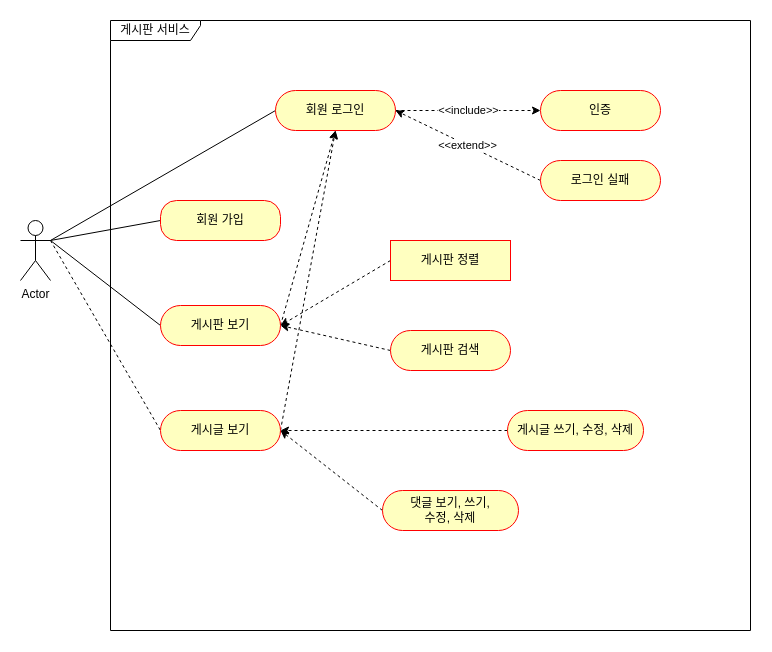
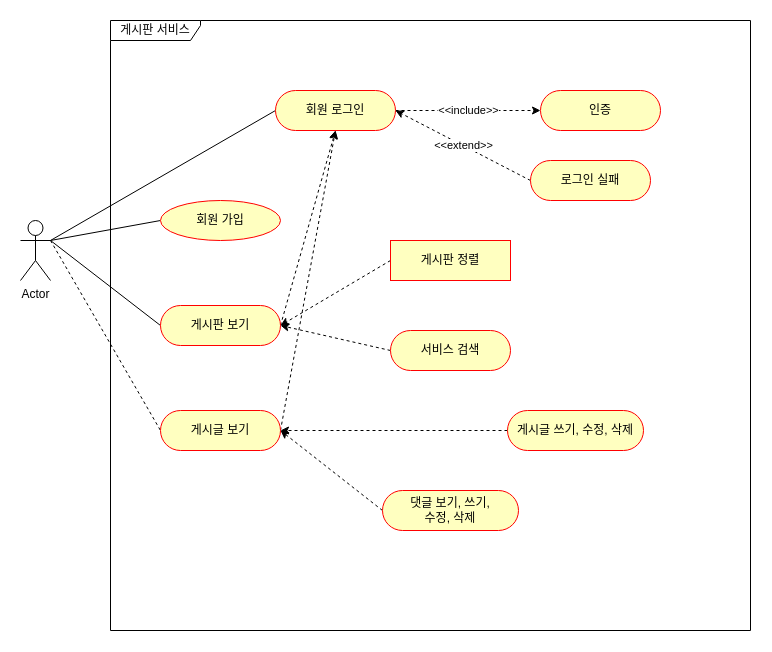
(601, 181) -> (591, 181)
(221, 221) -> (221, 221)
(451, 351) -> (451, 351)
